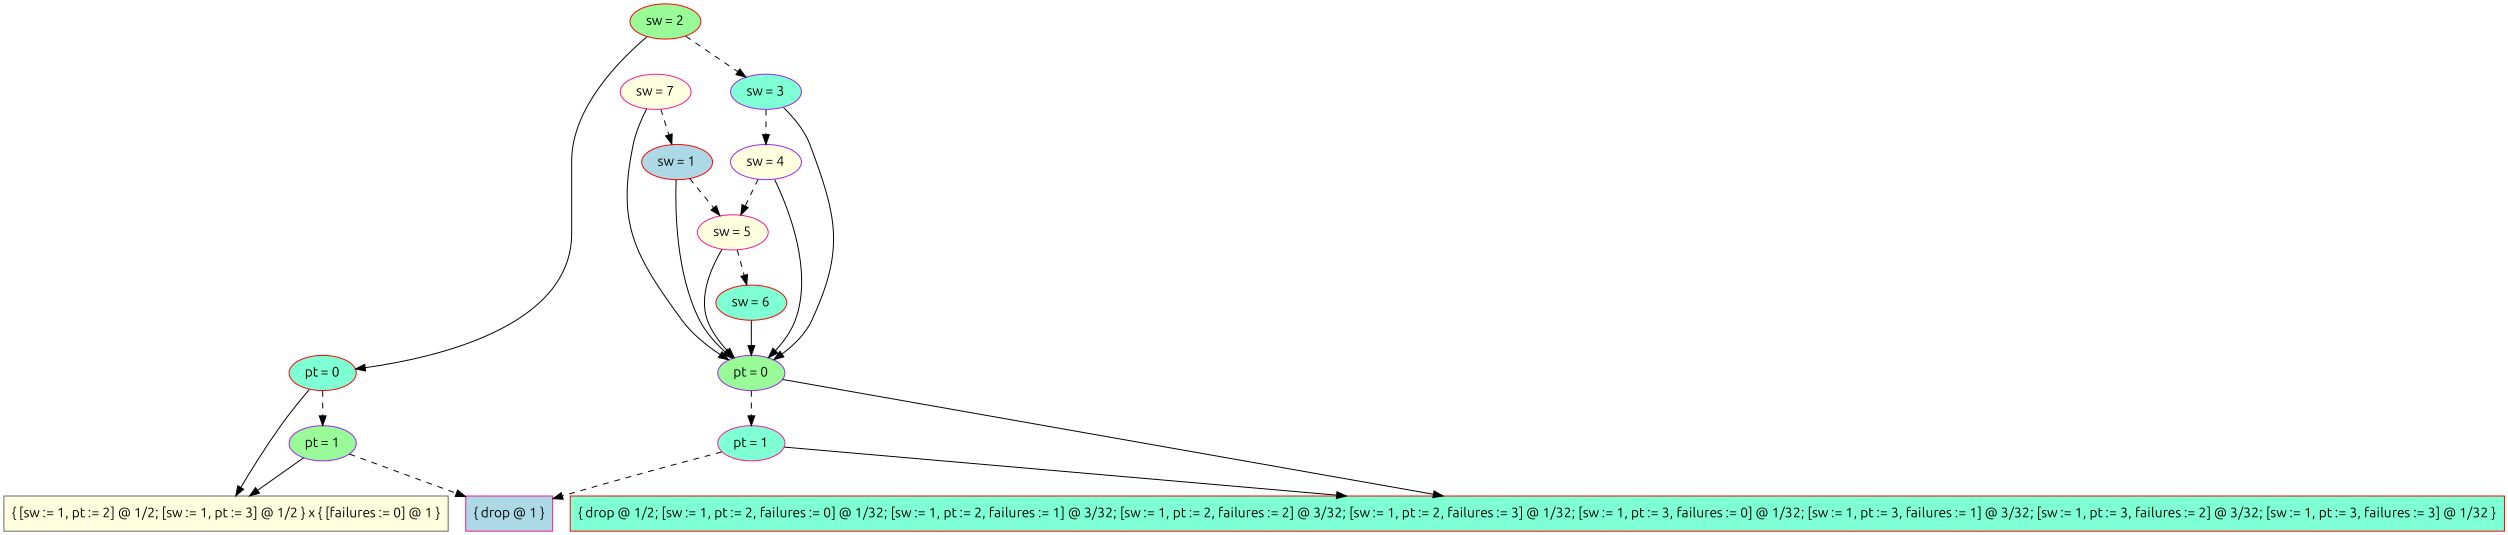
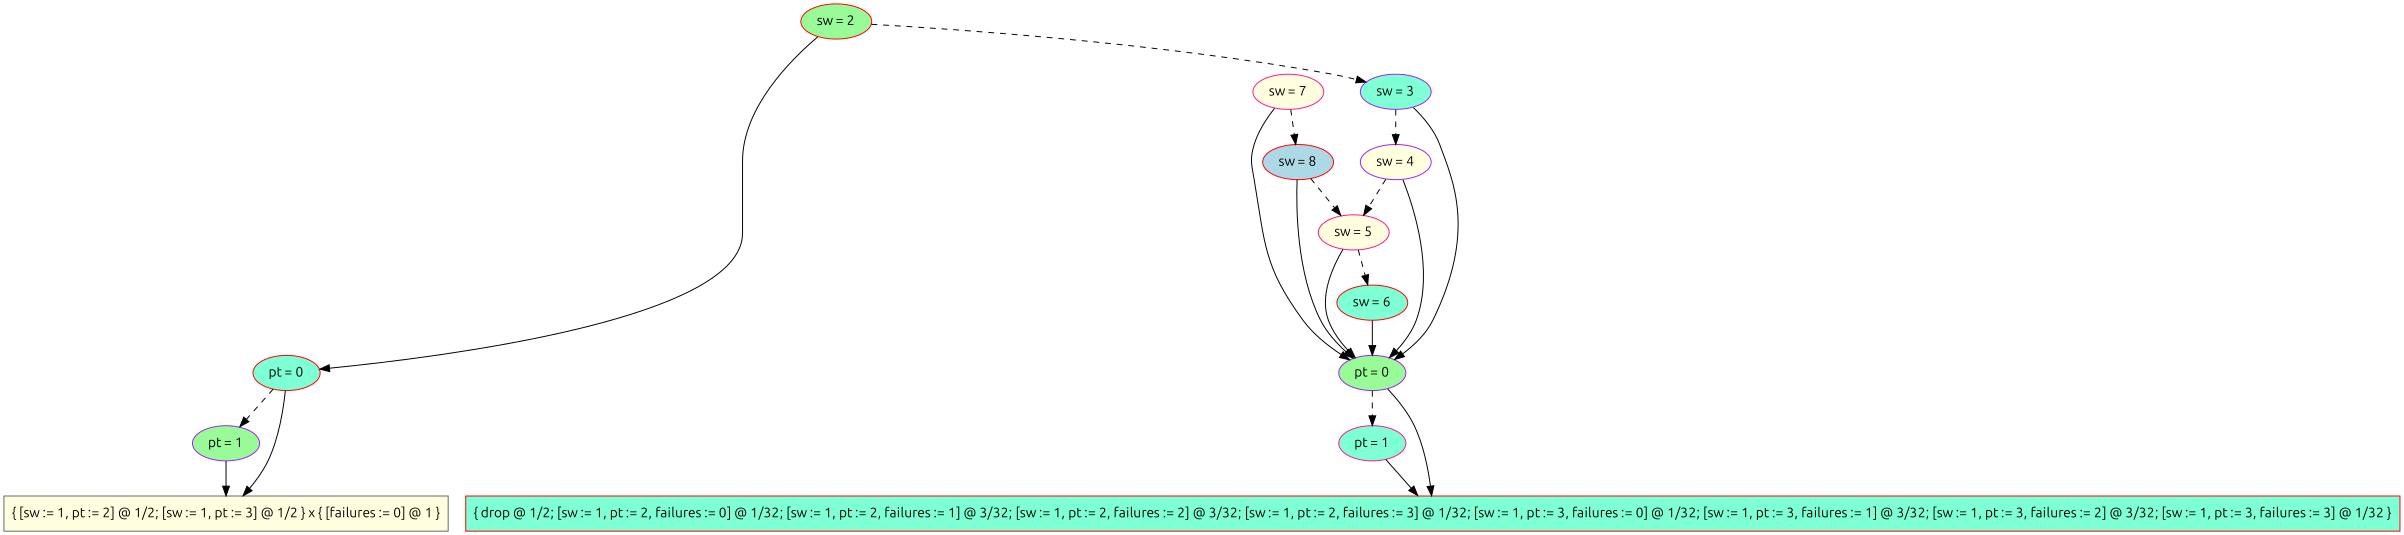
(677, 162) -> (1298, 162)
(509, 514) -> none
